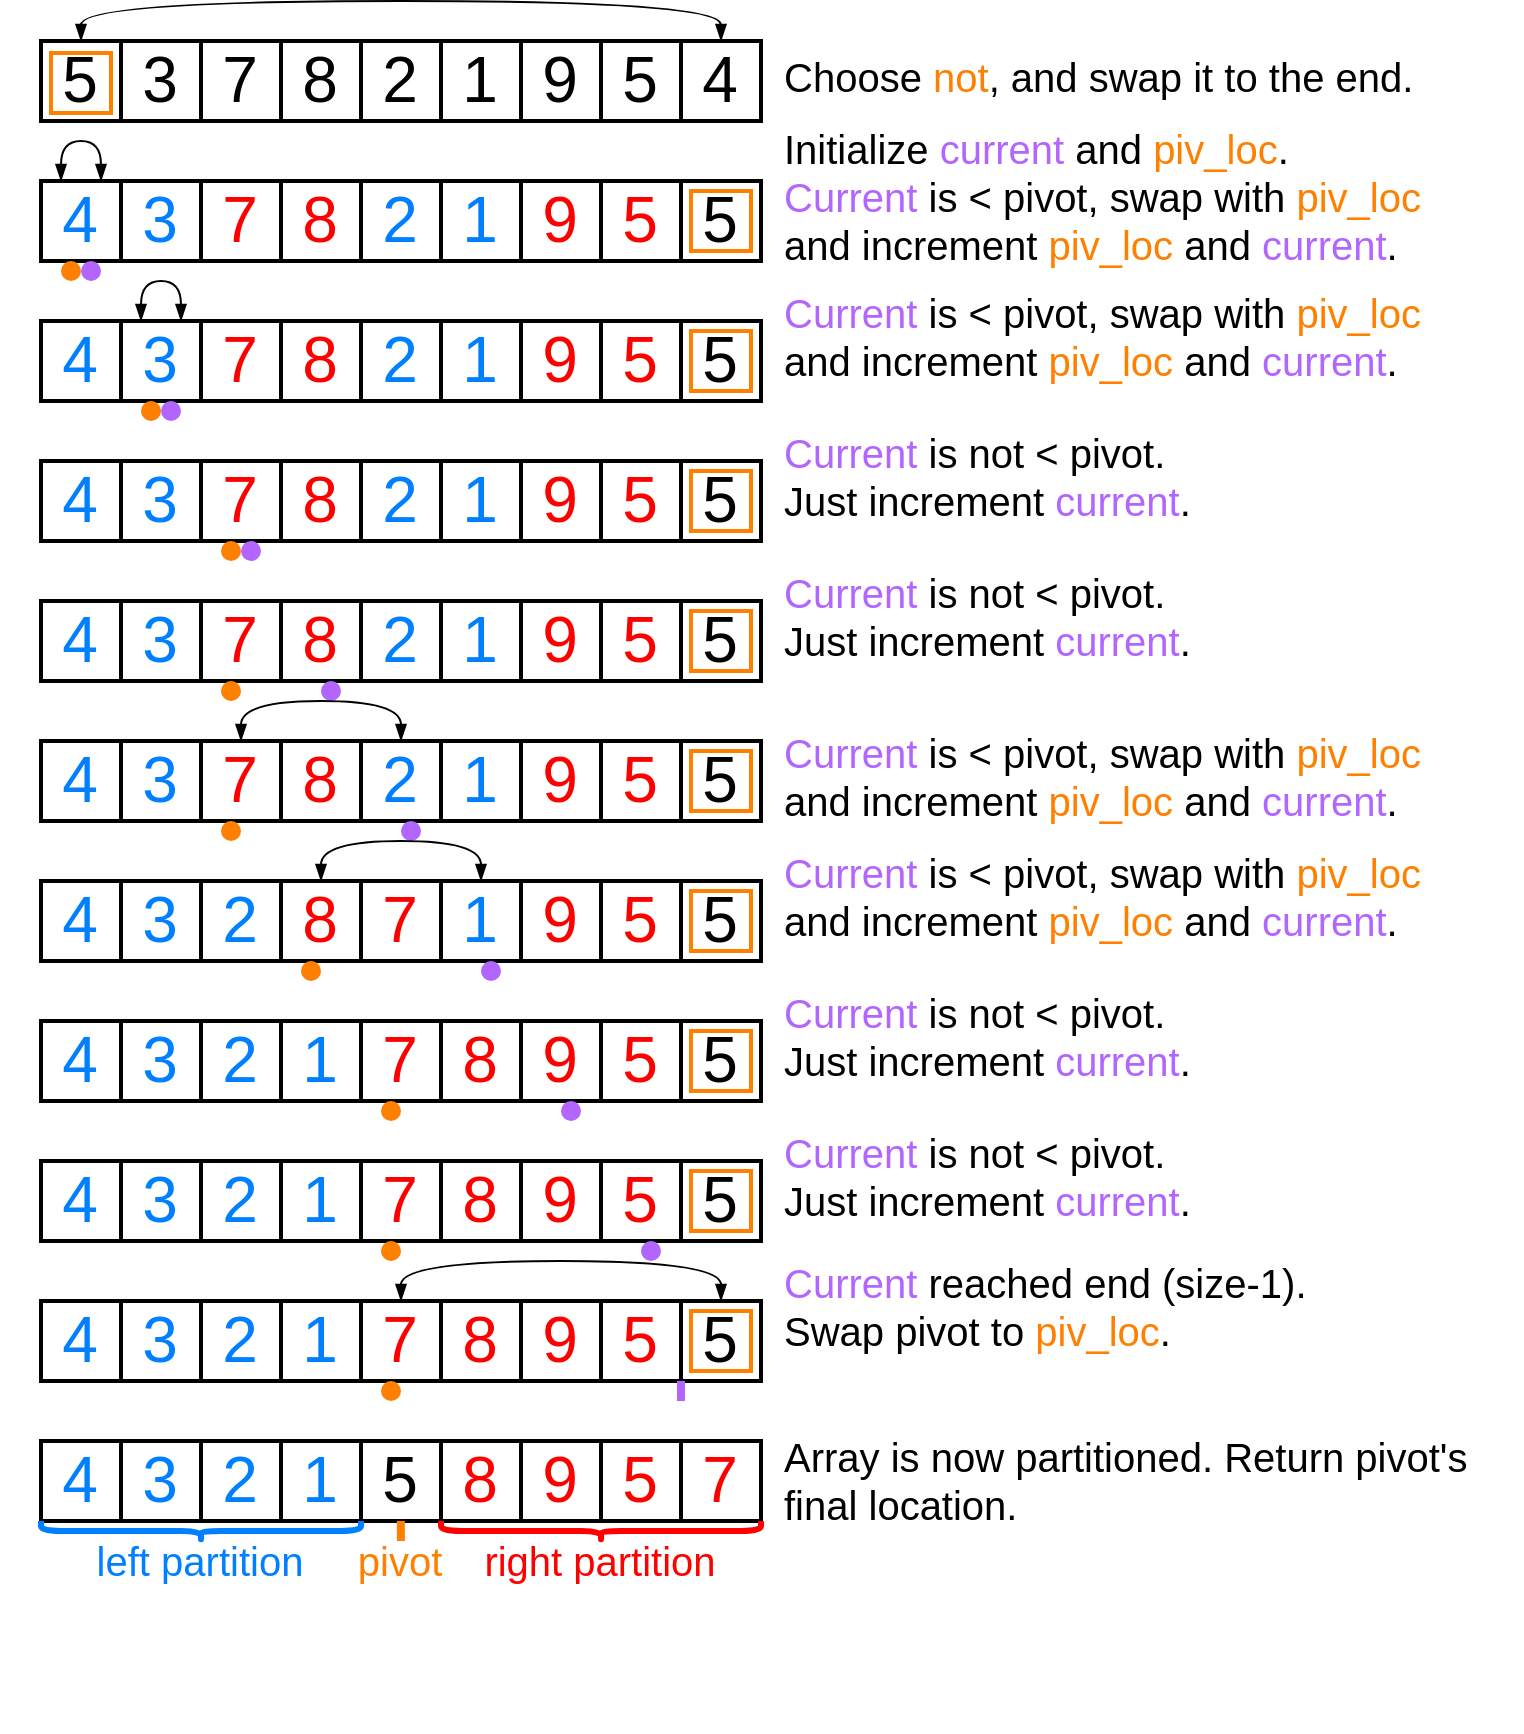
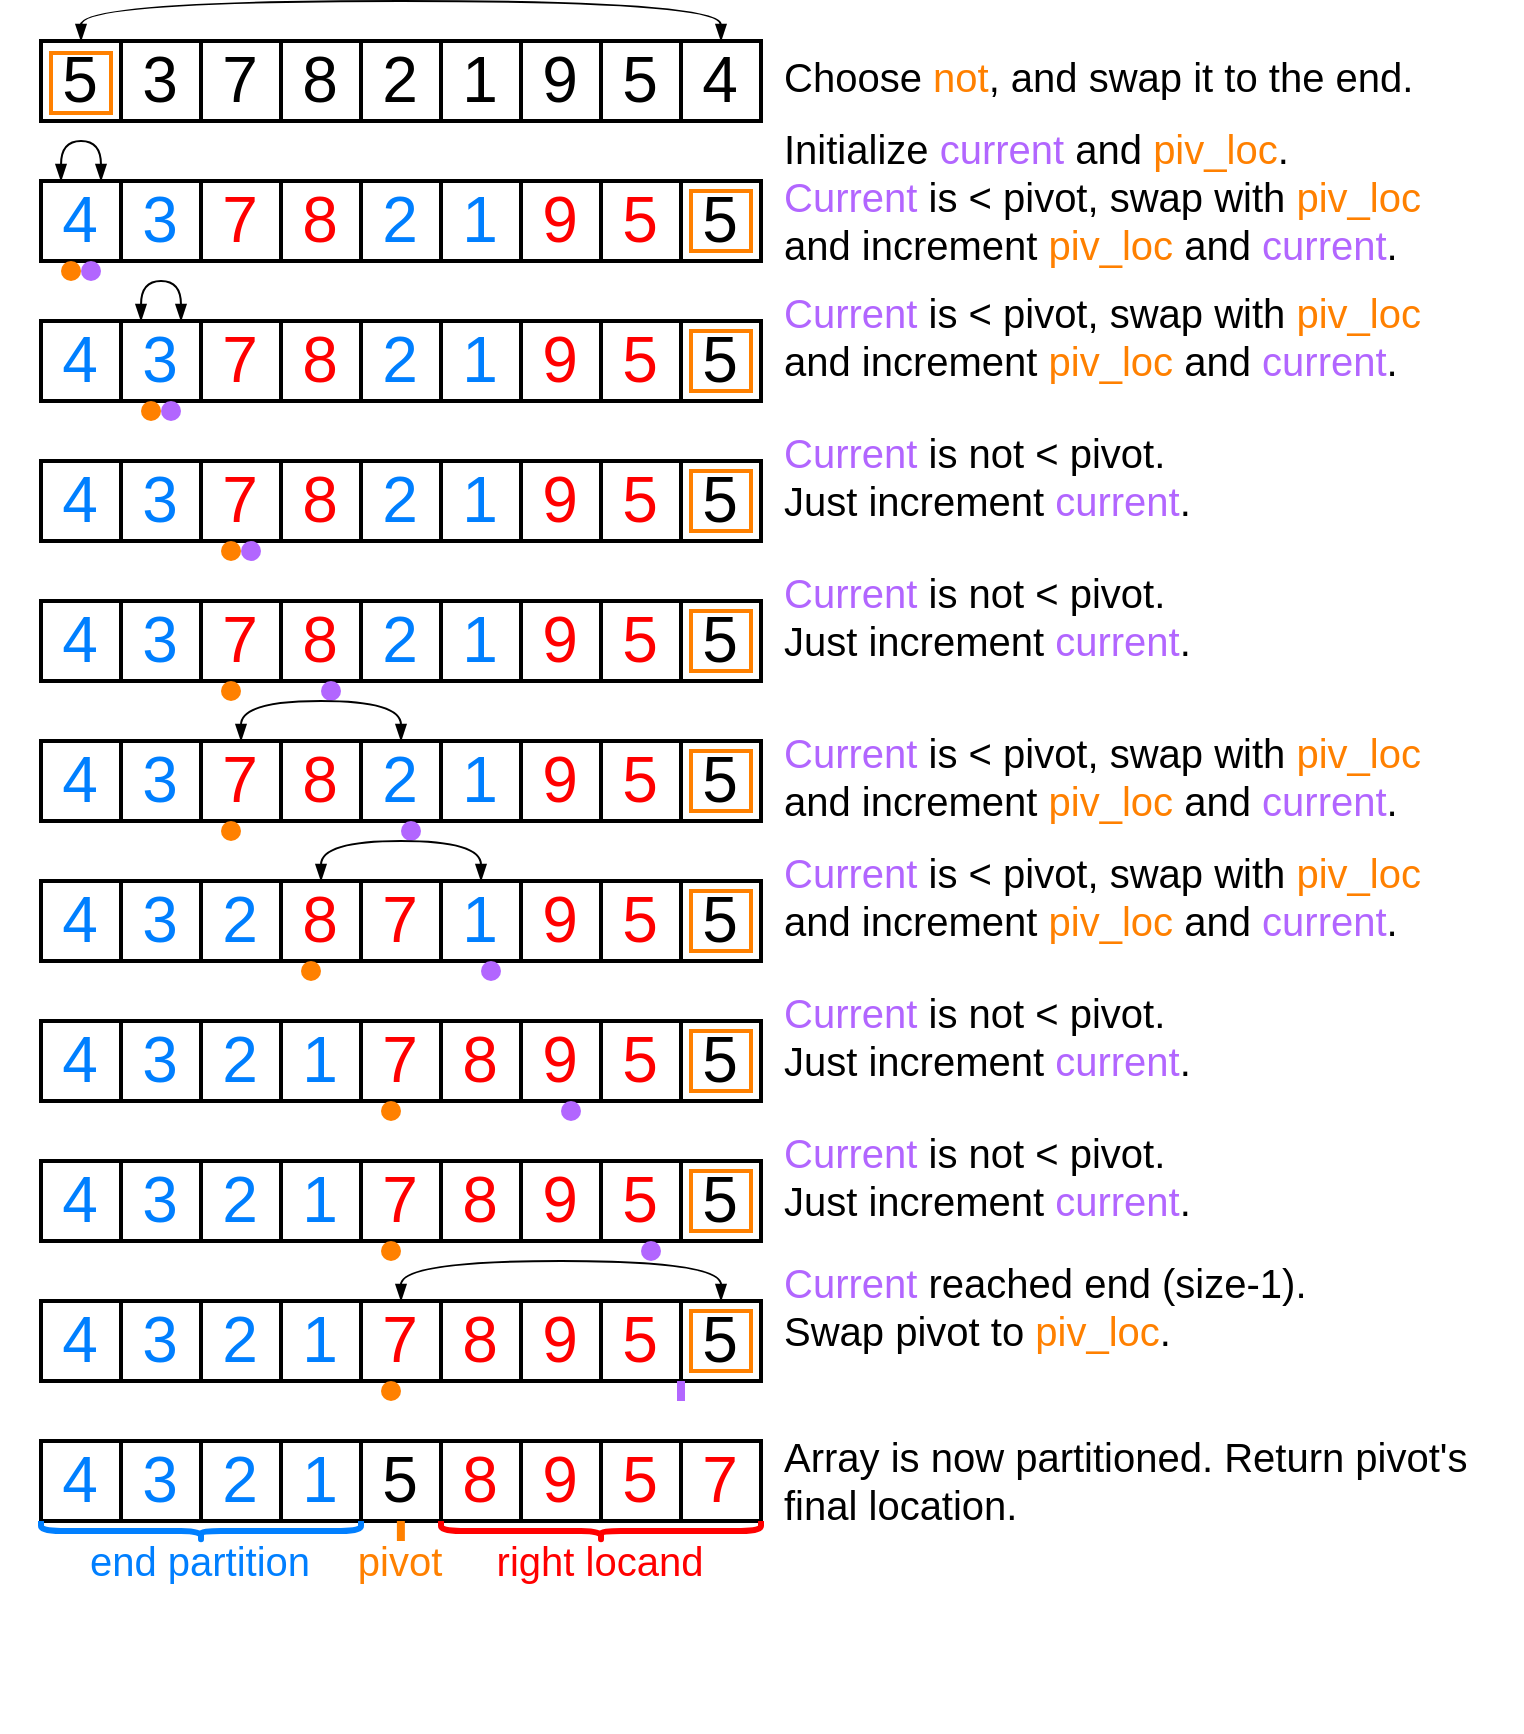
(201, 1561) -> (201, 1561)
(601, 1561) -> (601, 1561)
